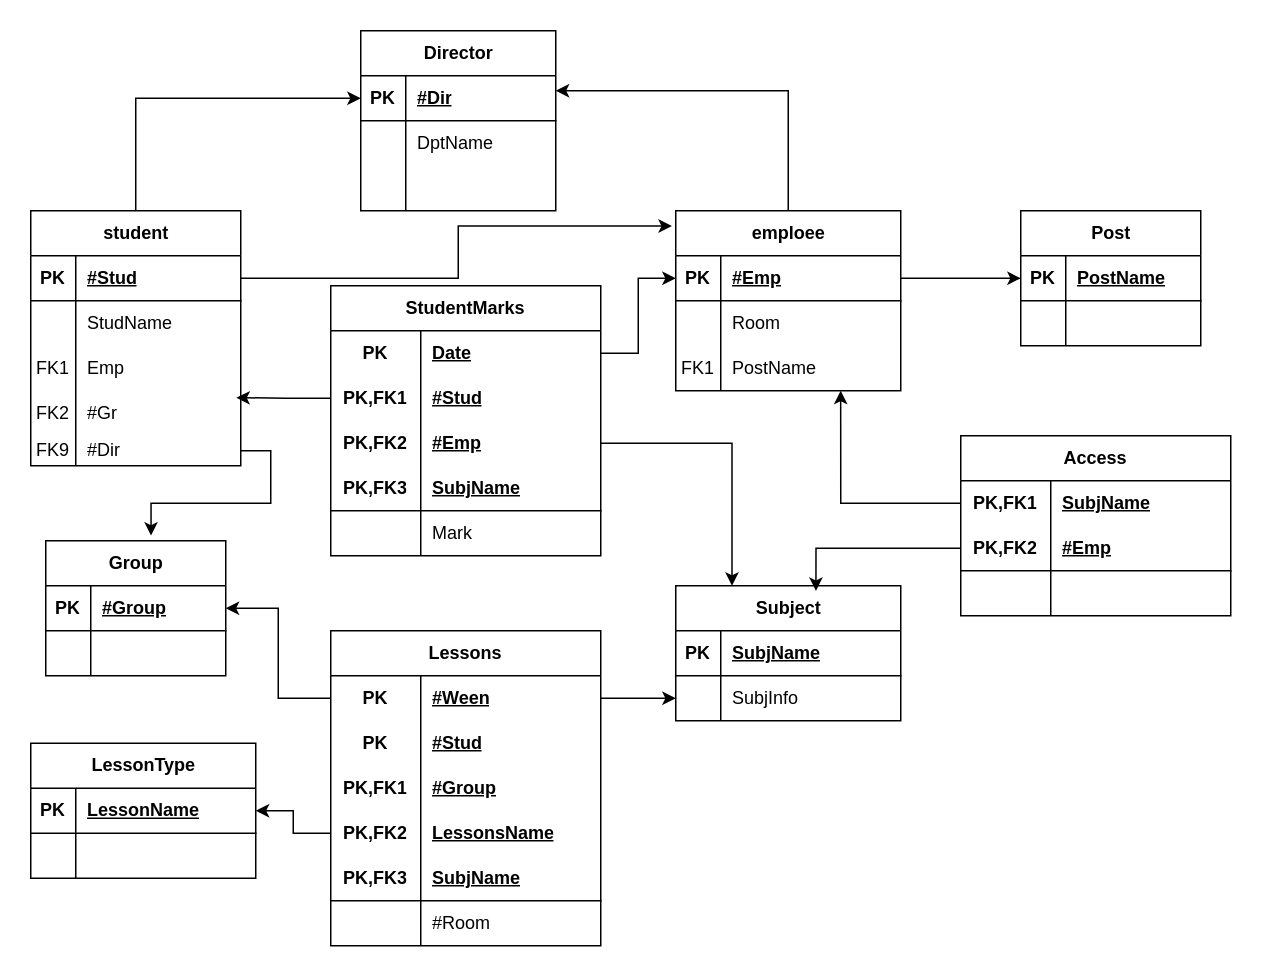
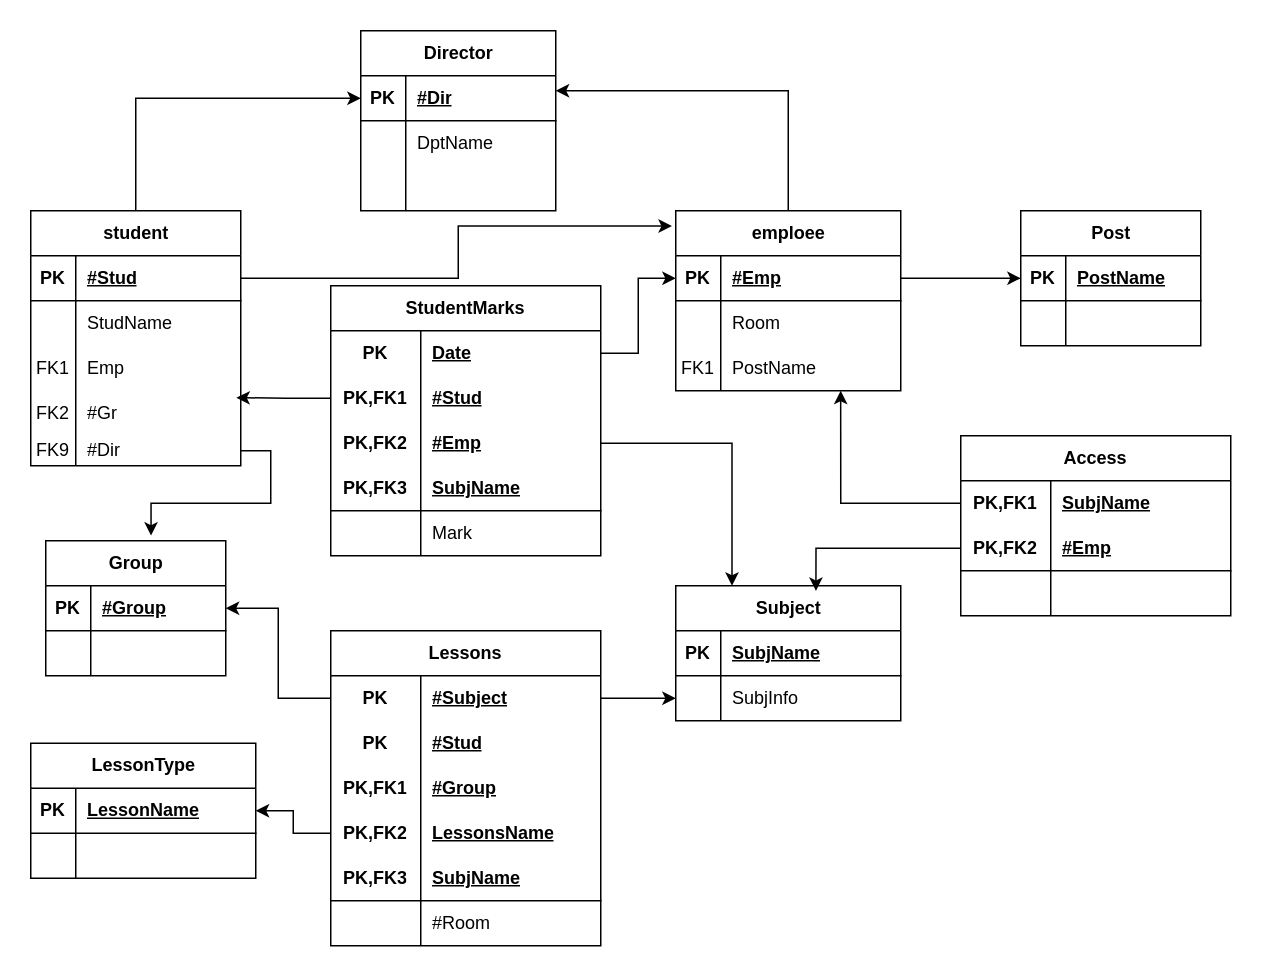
(458, 698) -> (473, 698)
